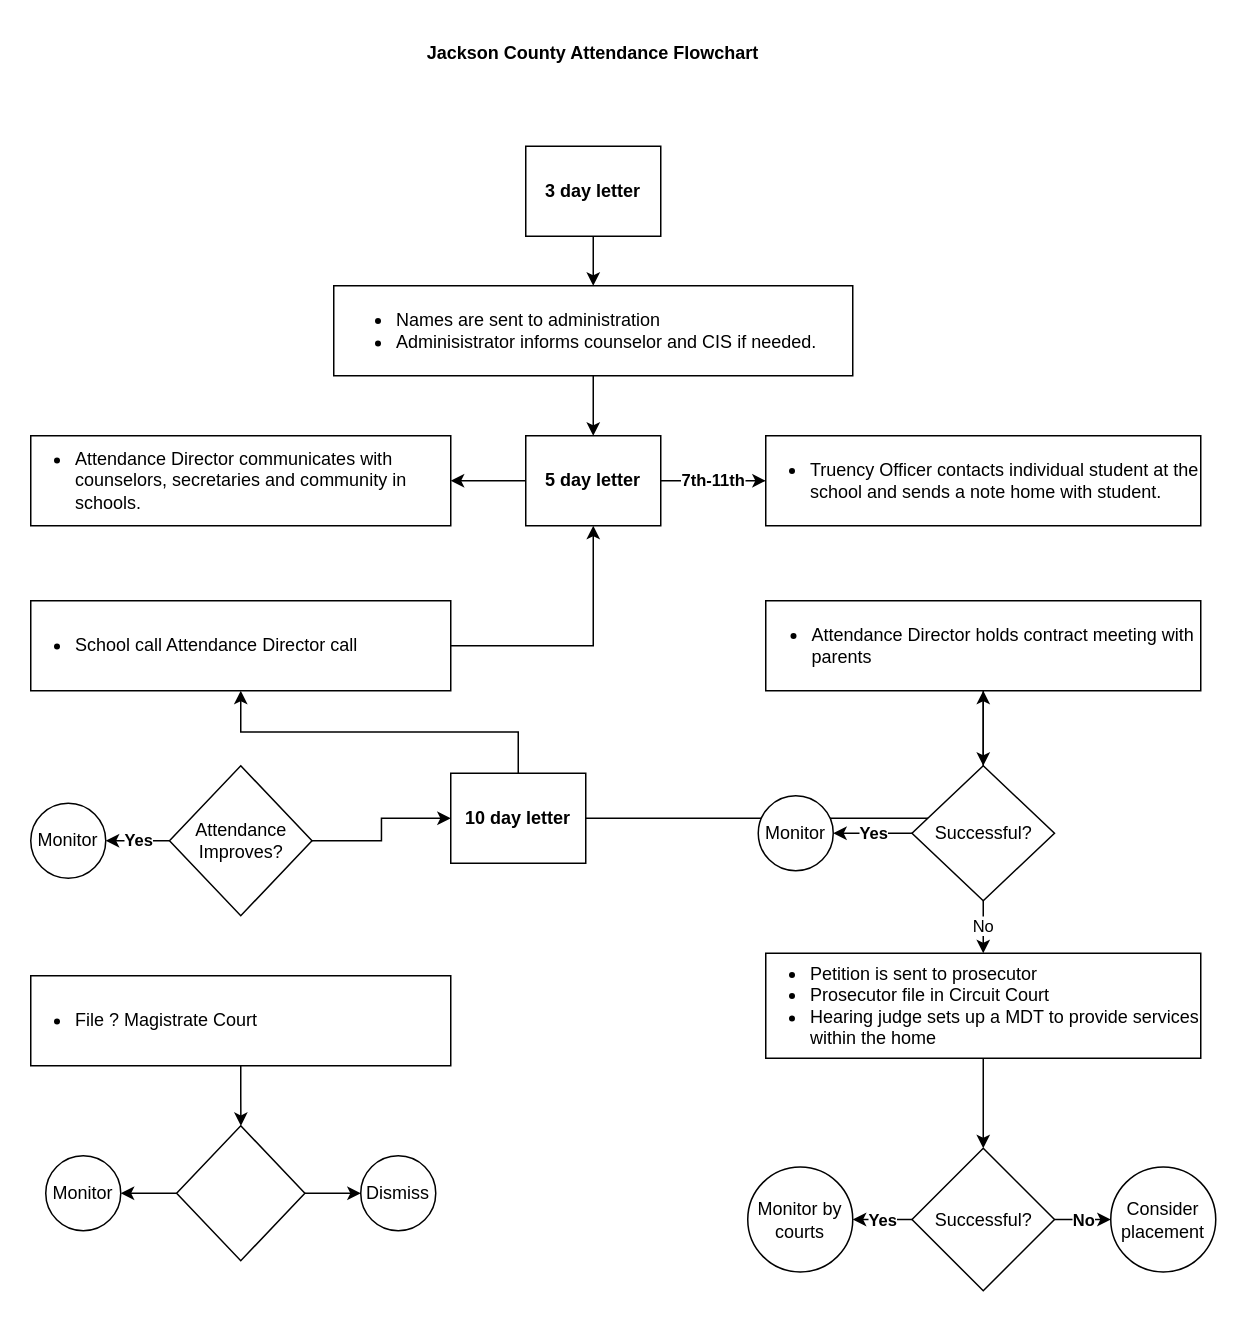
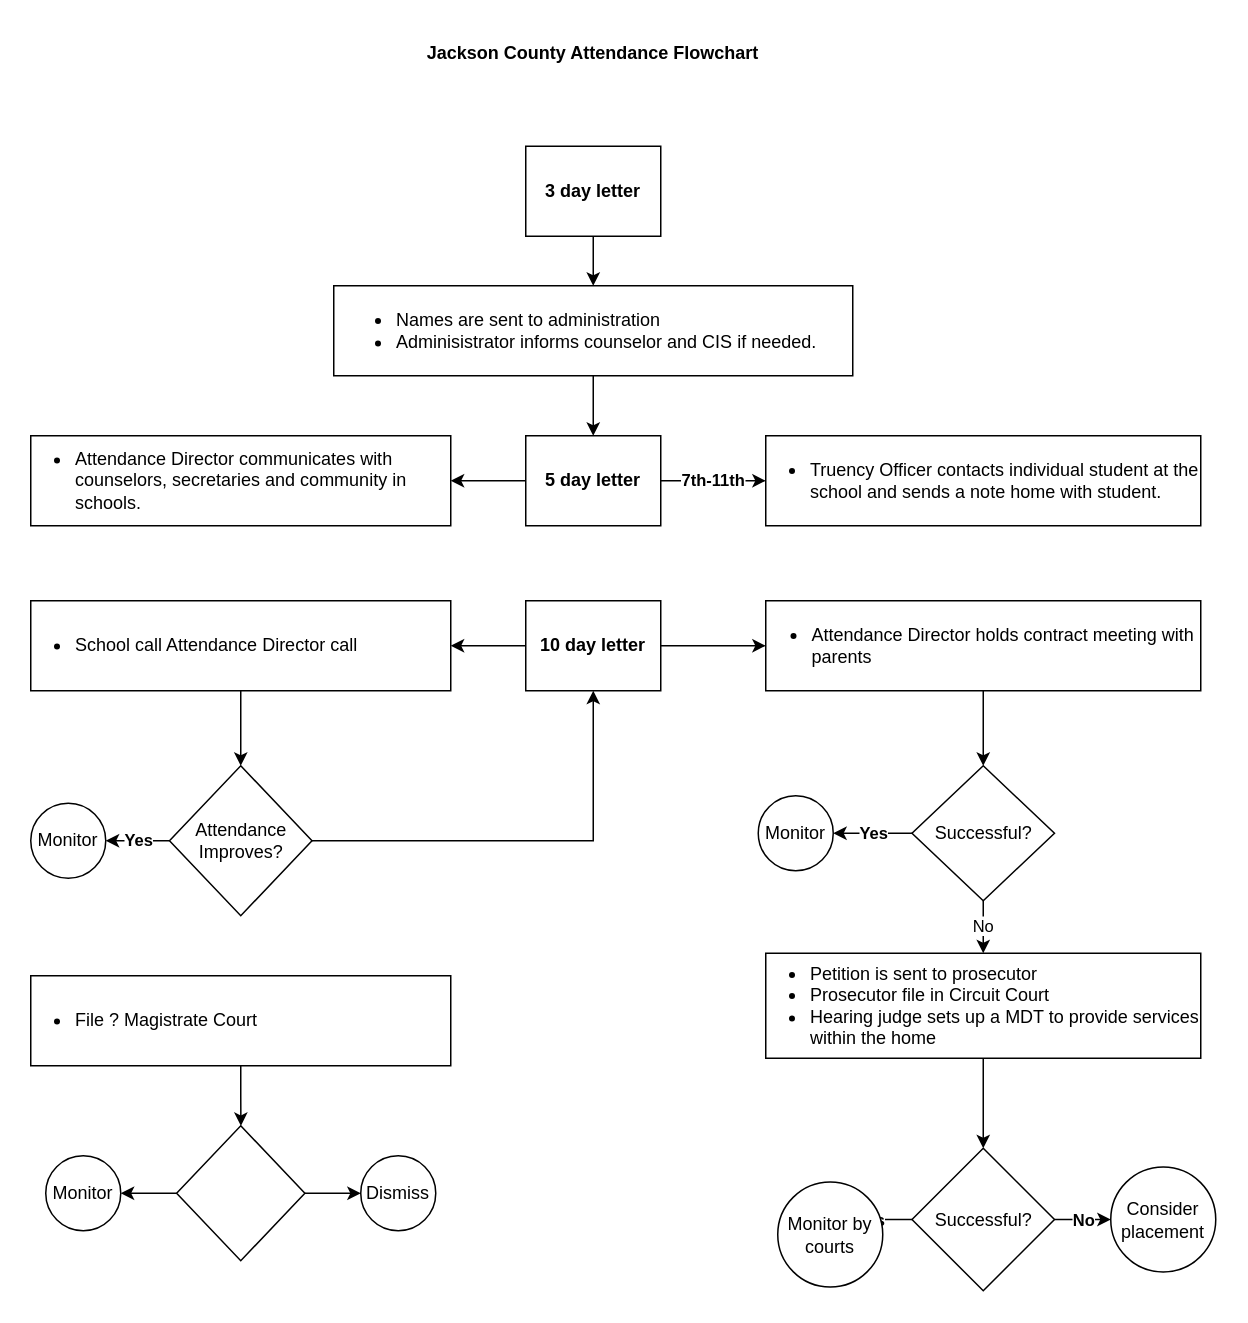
(593, 625) -> (241, 745)
(518, 818) -> (593, 646)
(800, 1220) -> (830, 1235)
